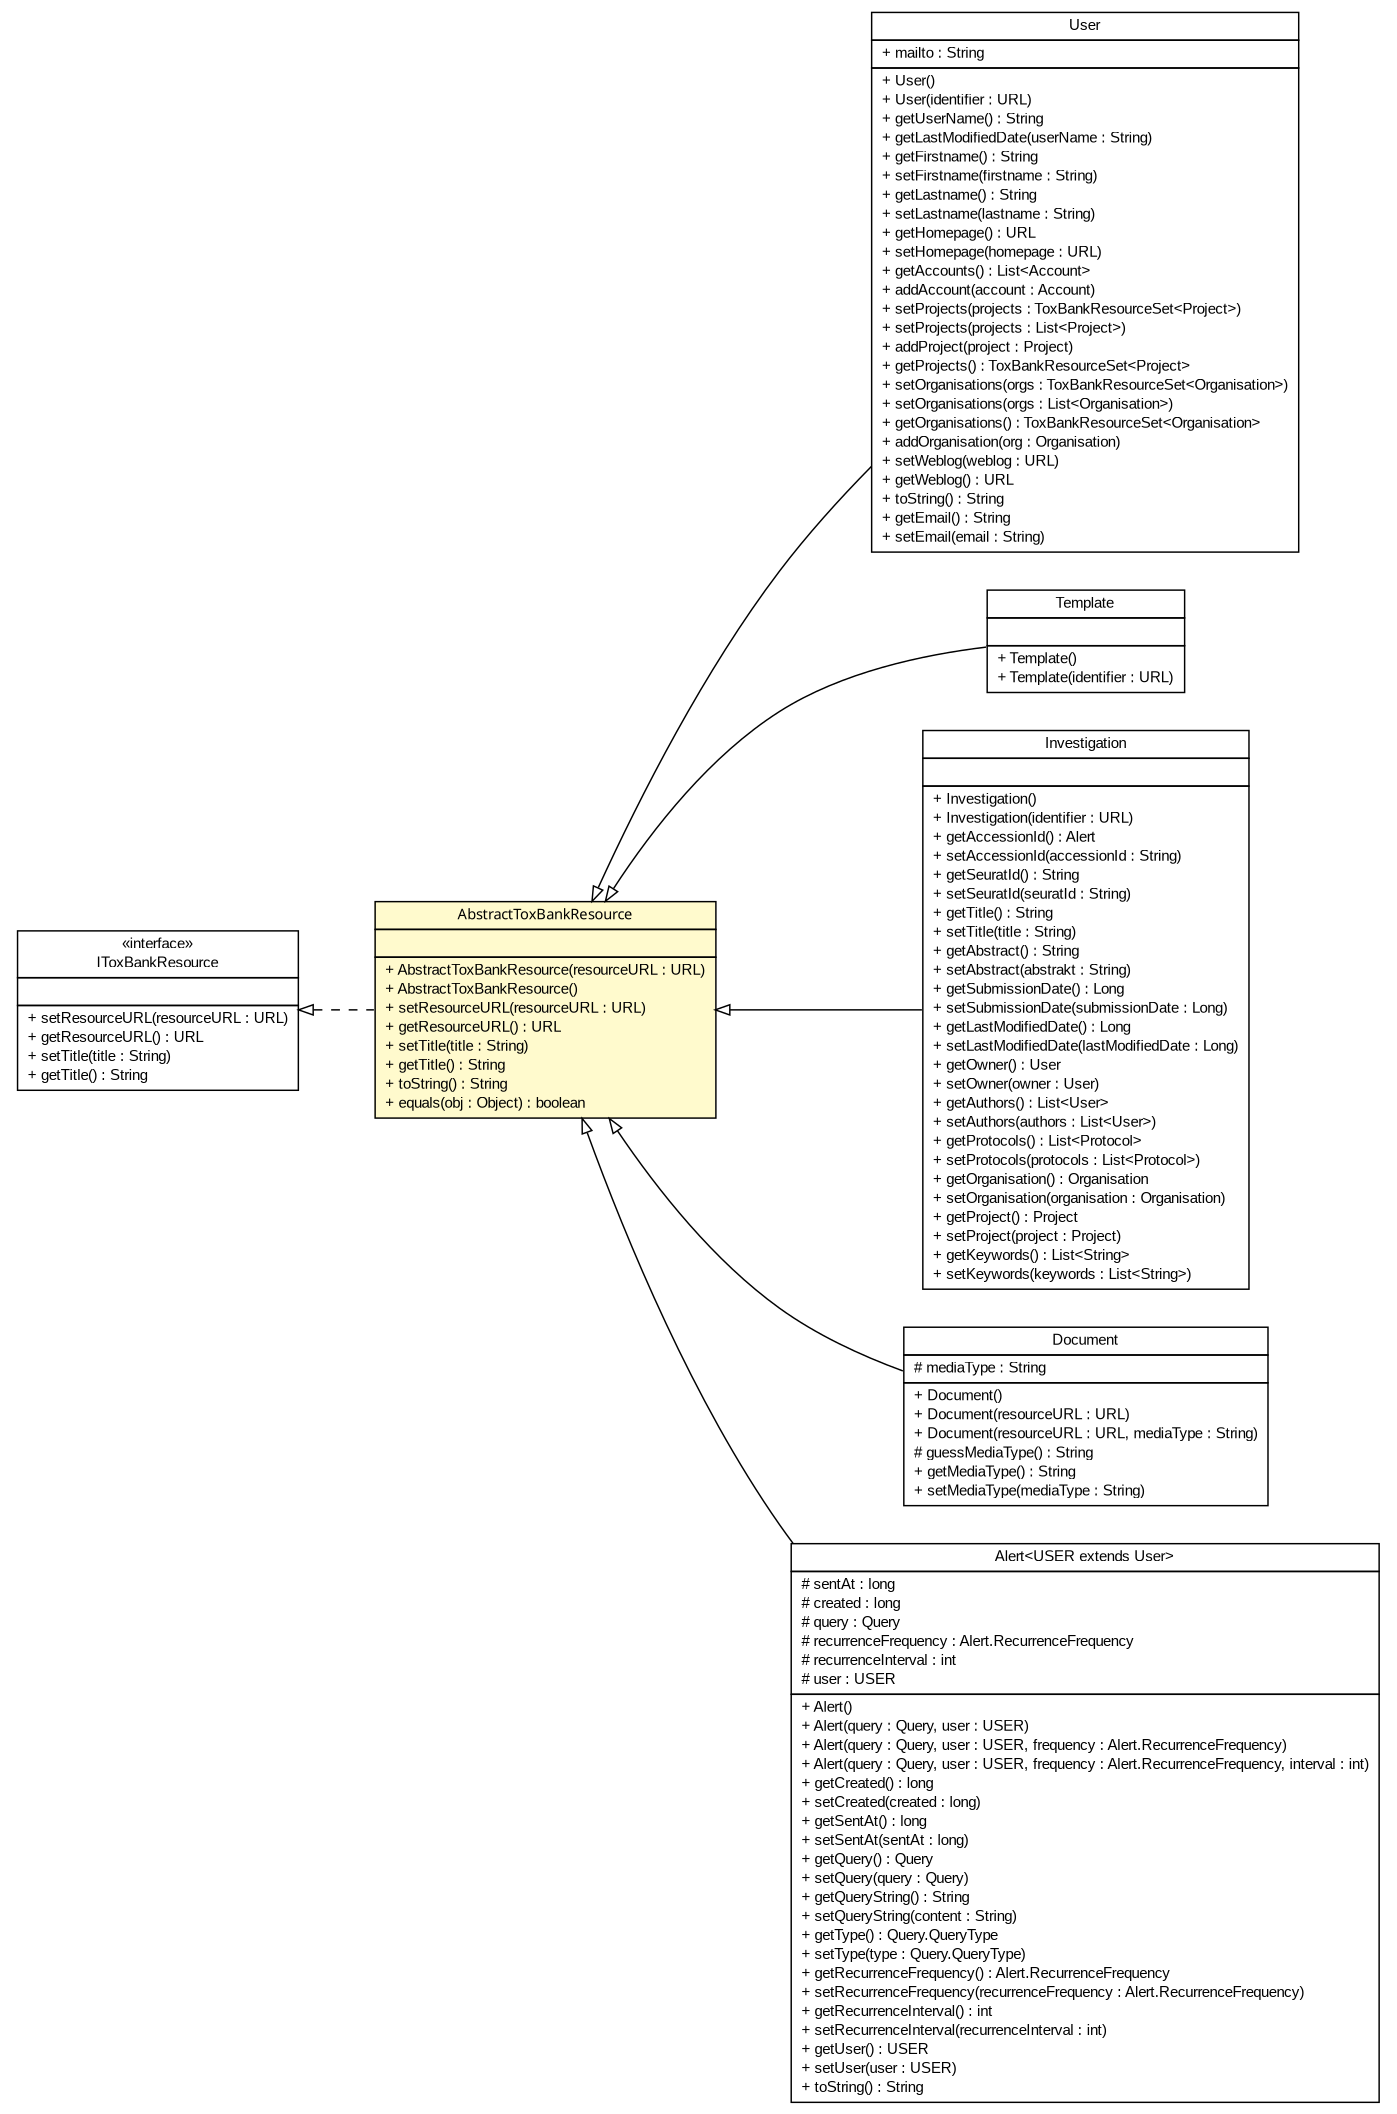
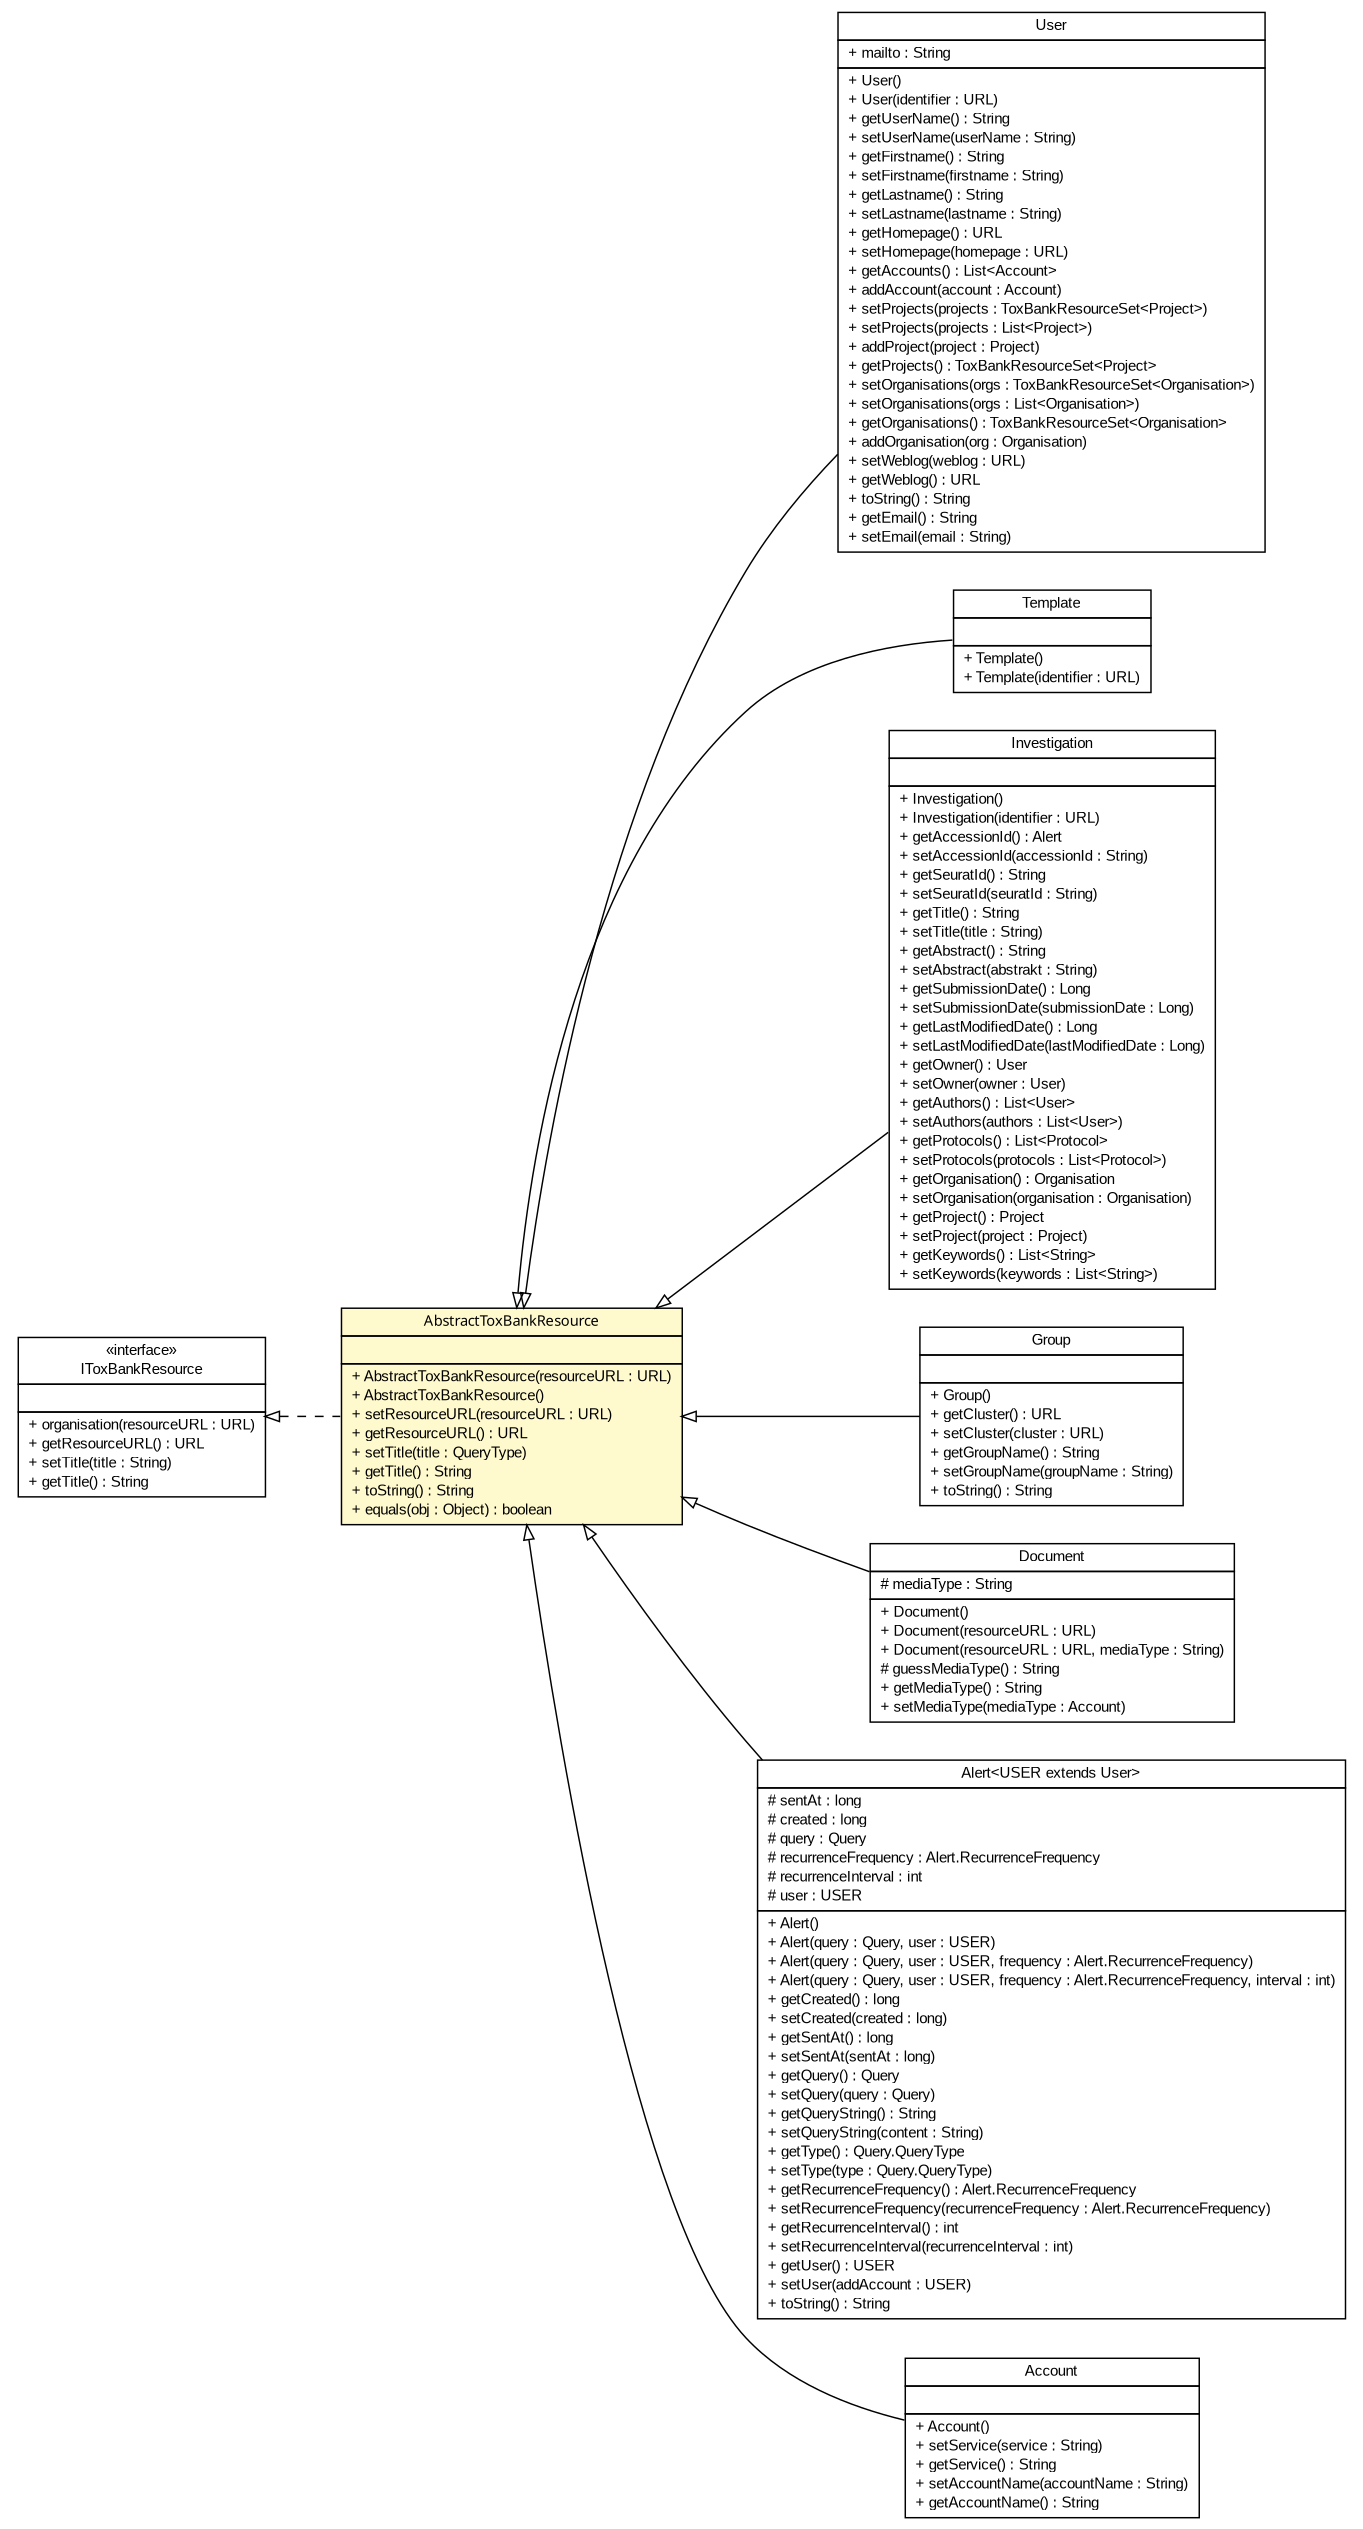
(1017, 138) -> (962, 138)
(158, 1019) -> (142, 1425)
(457, 1046) -> (439, 1453)
none -> (1052, 1416)
(1030, 1491) -> (1003, 1707)
(879, 2069) -> (869, 2285)
none -> (1052, 2437)
